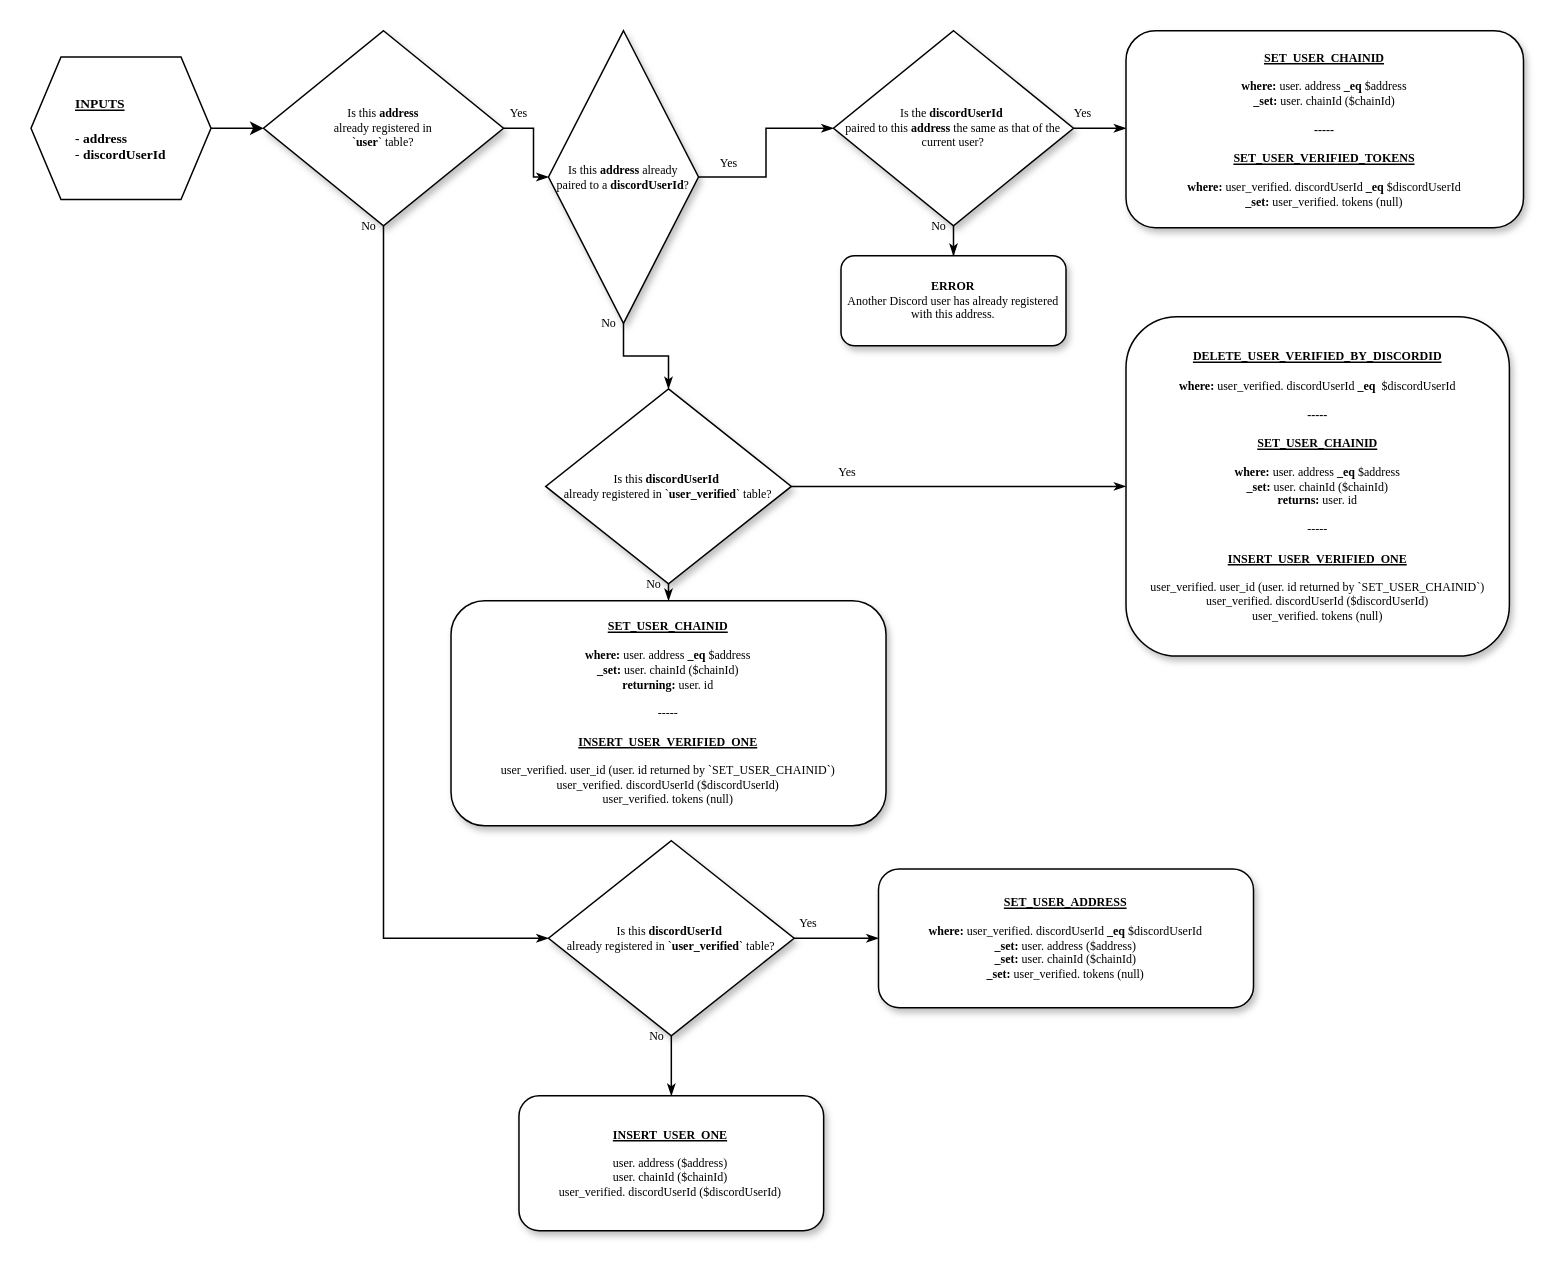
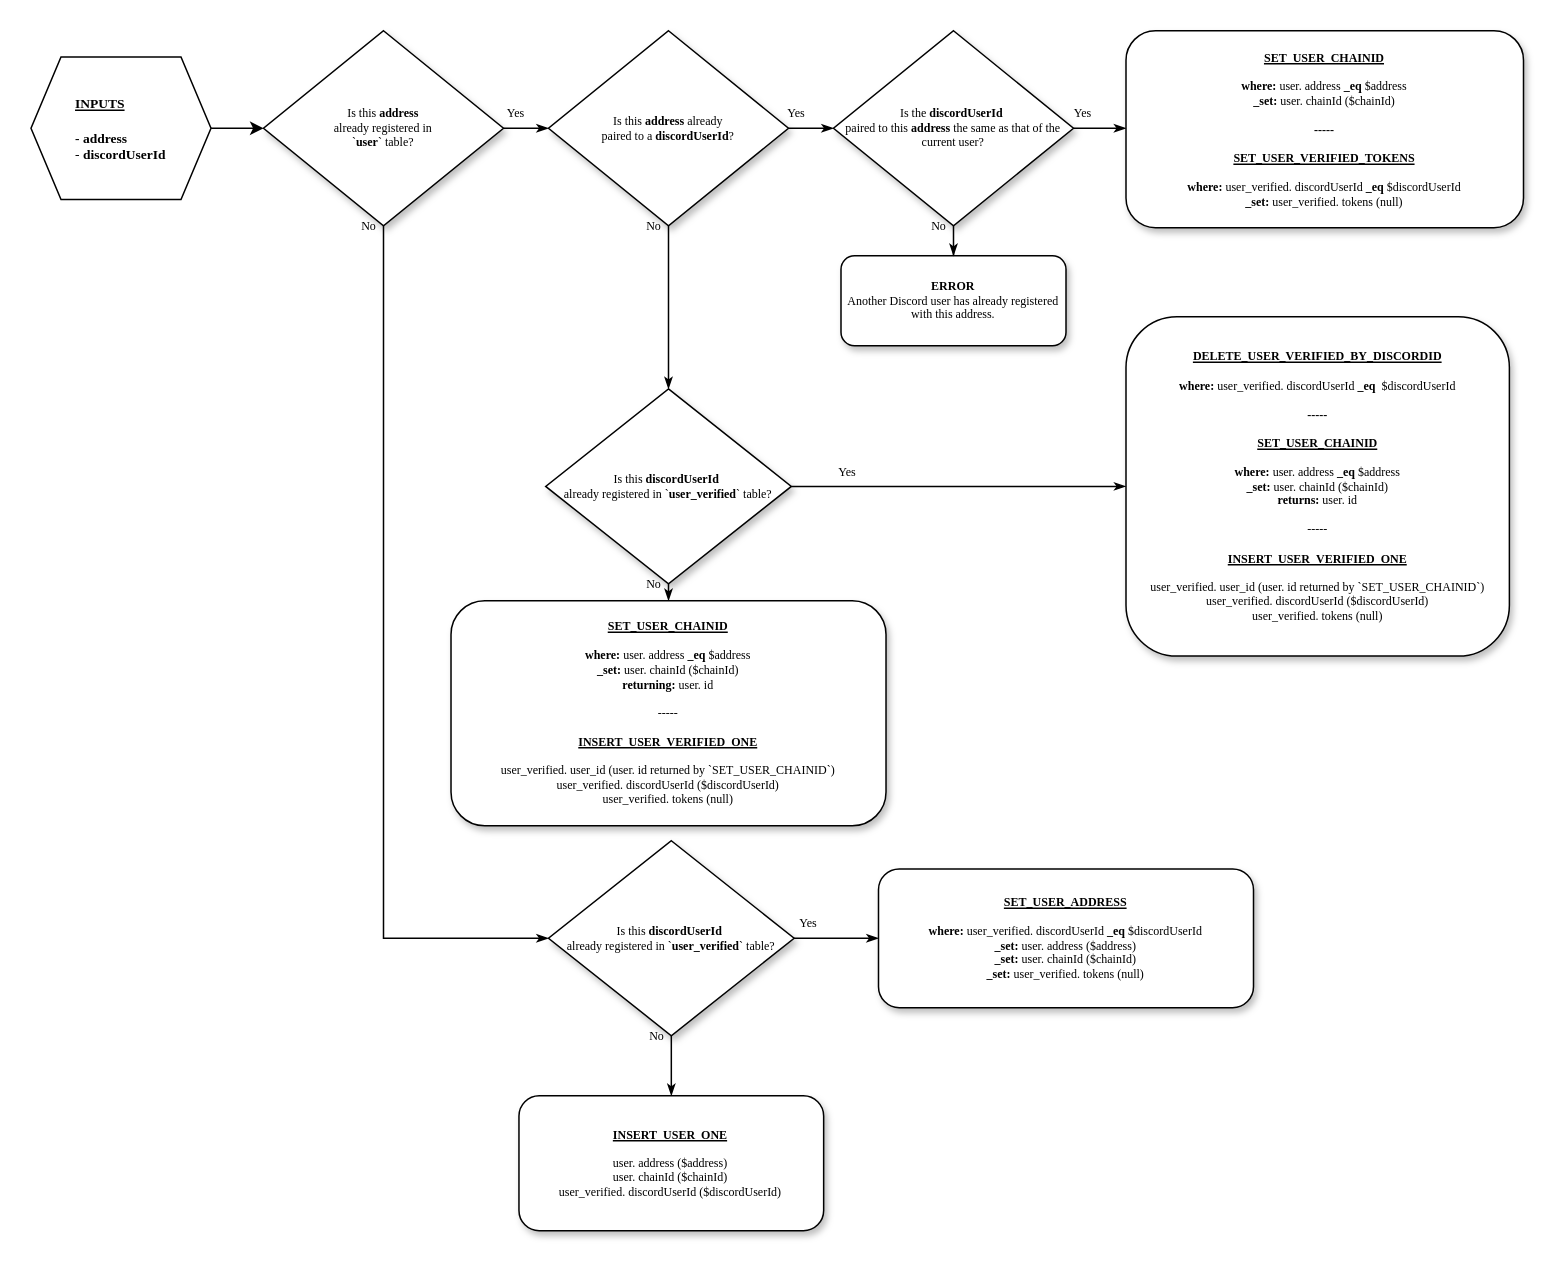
(623, 177) -> (668, 128)
